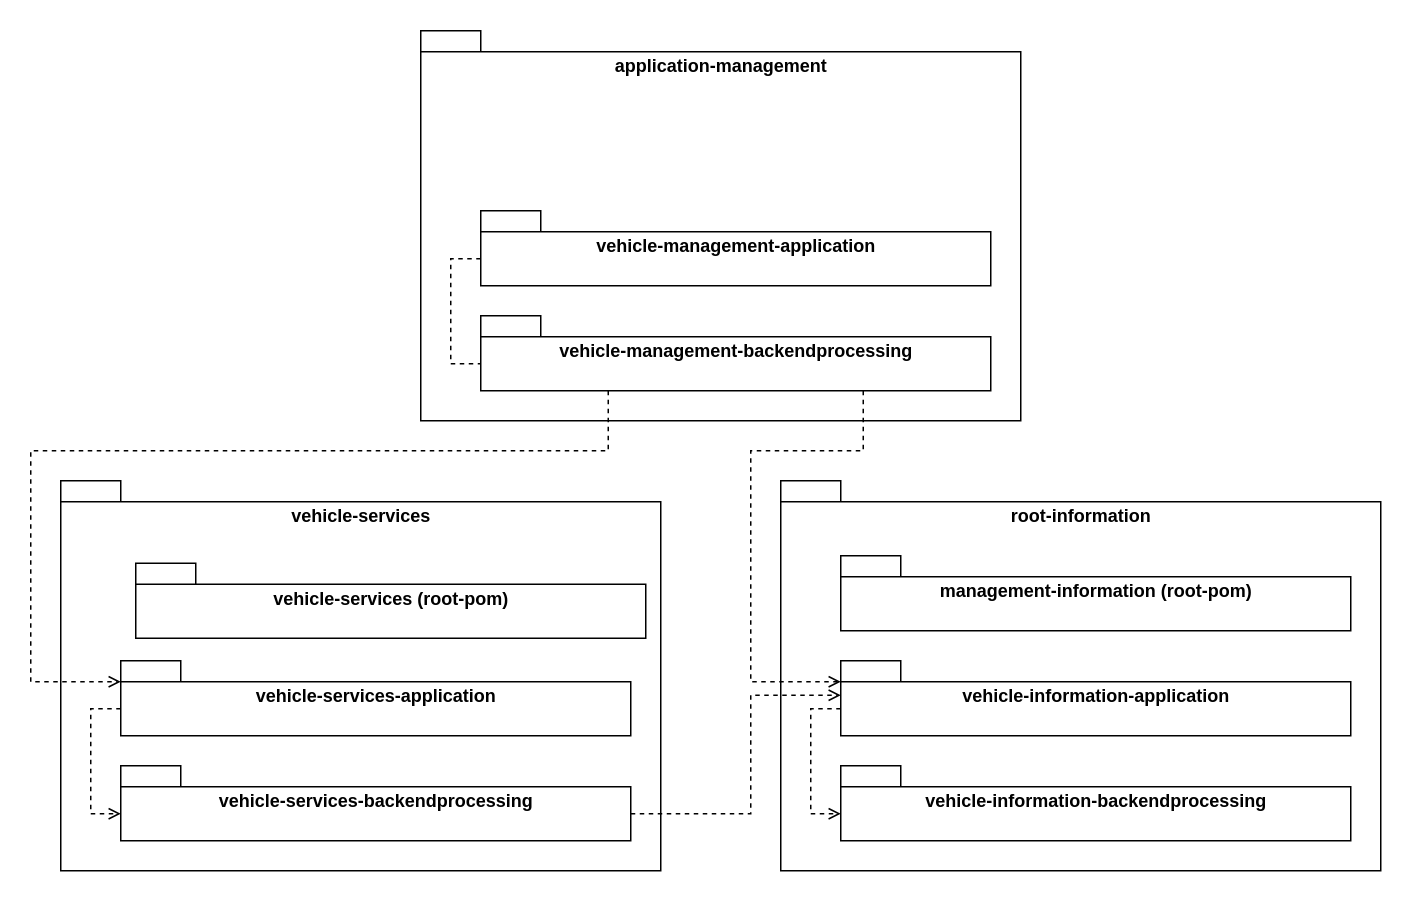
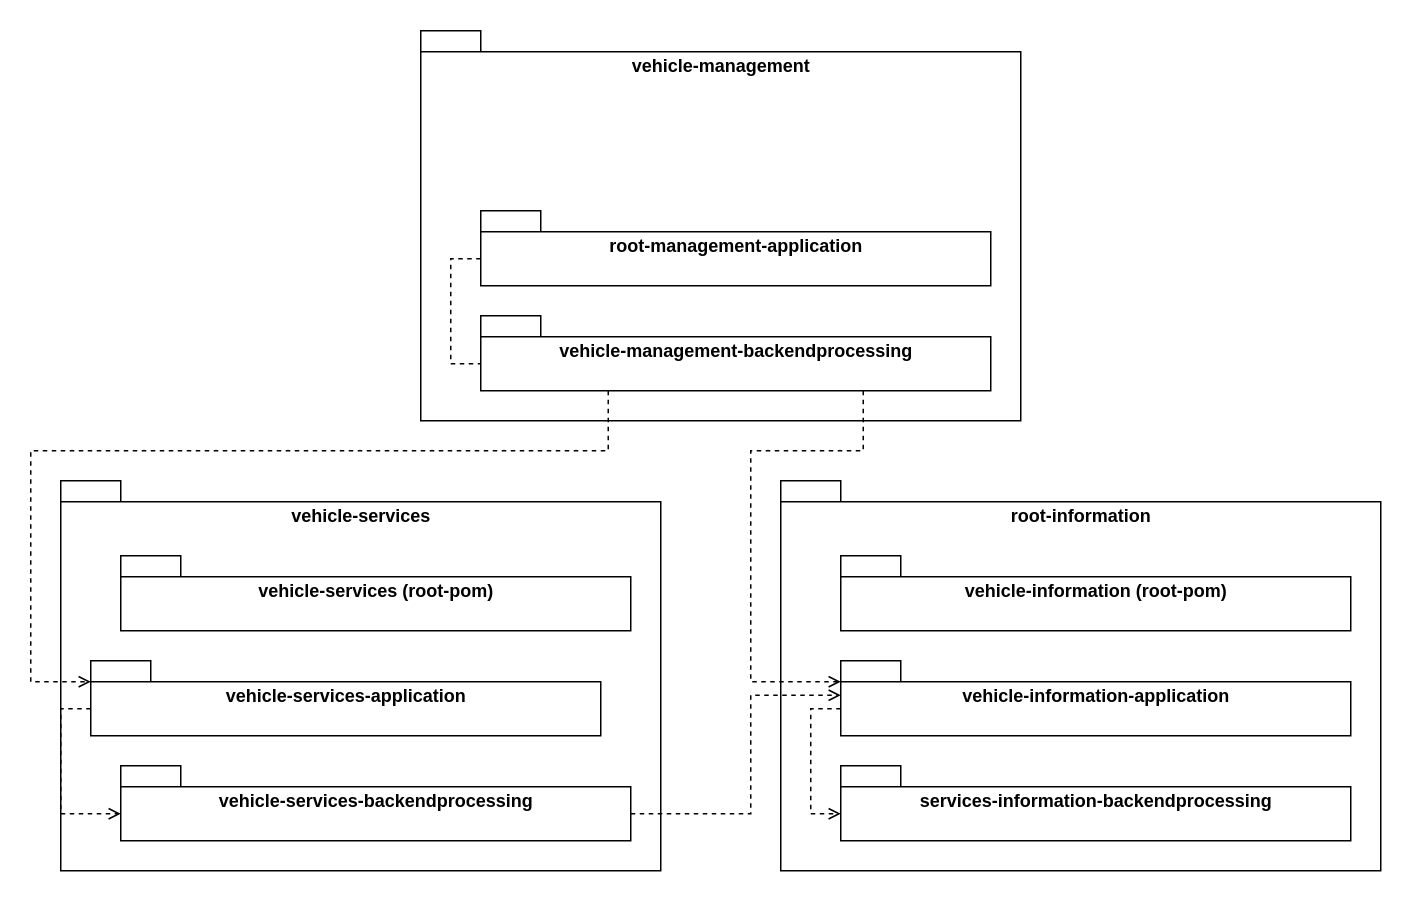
(722, 67) -> (722, 67)
(737, 247) -> (737, 247)
(1097, 592) -> (1097, 592)
(391, 601) -> (376, 593)
(376, 698) -> (346, 698)
(1097, 802) -> (1097, 802)
